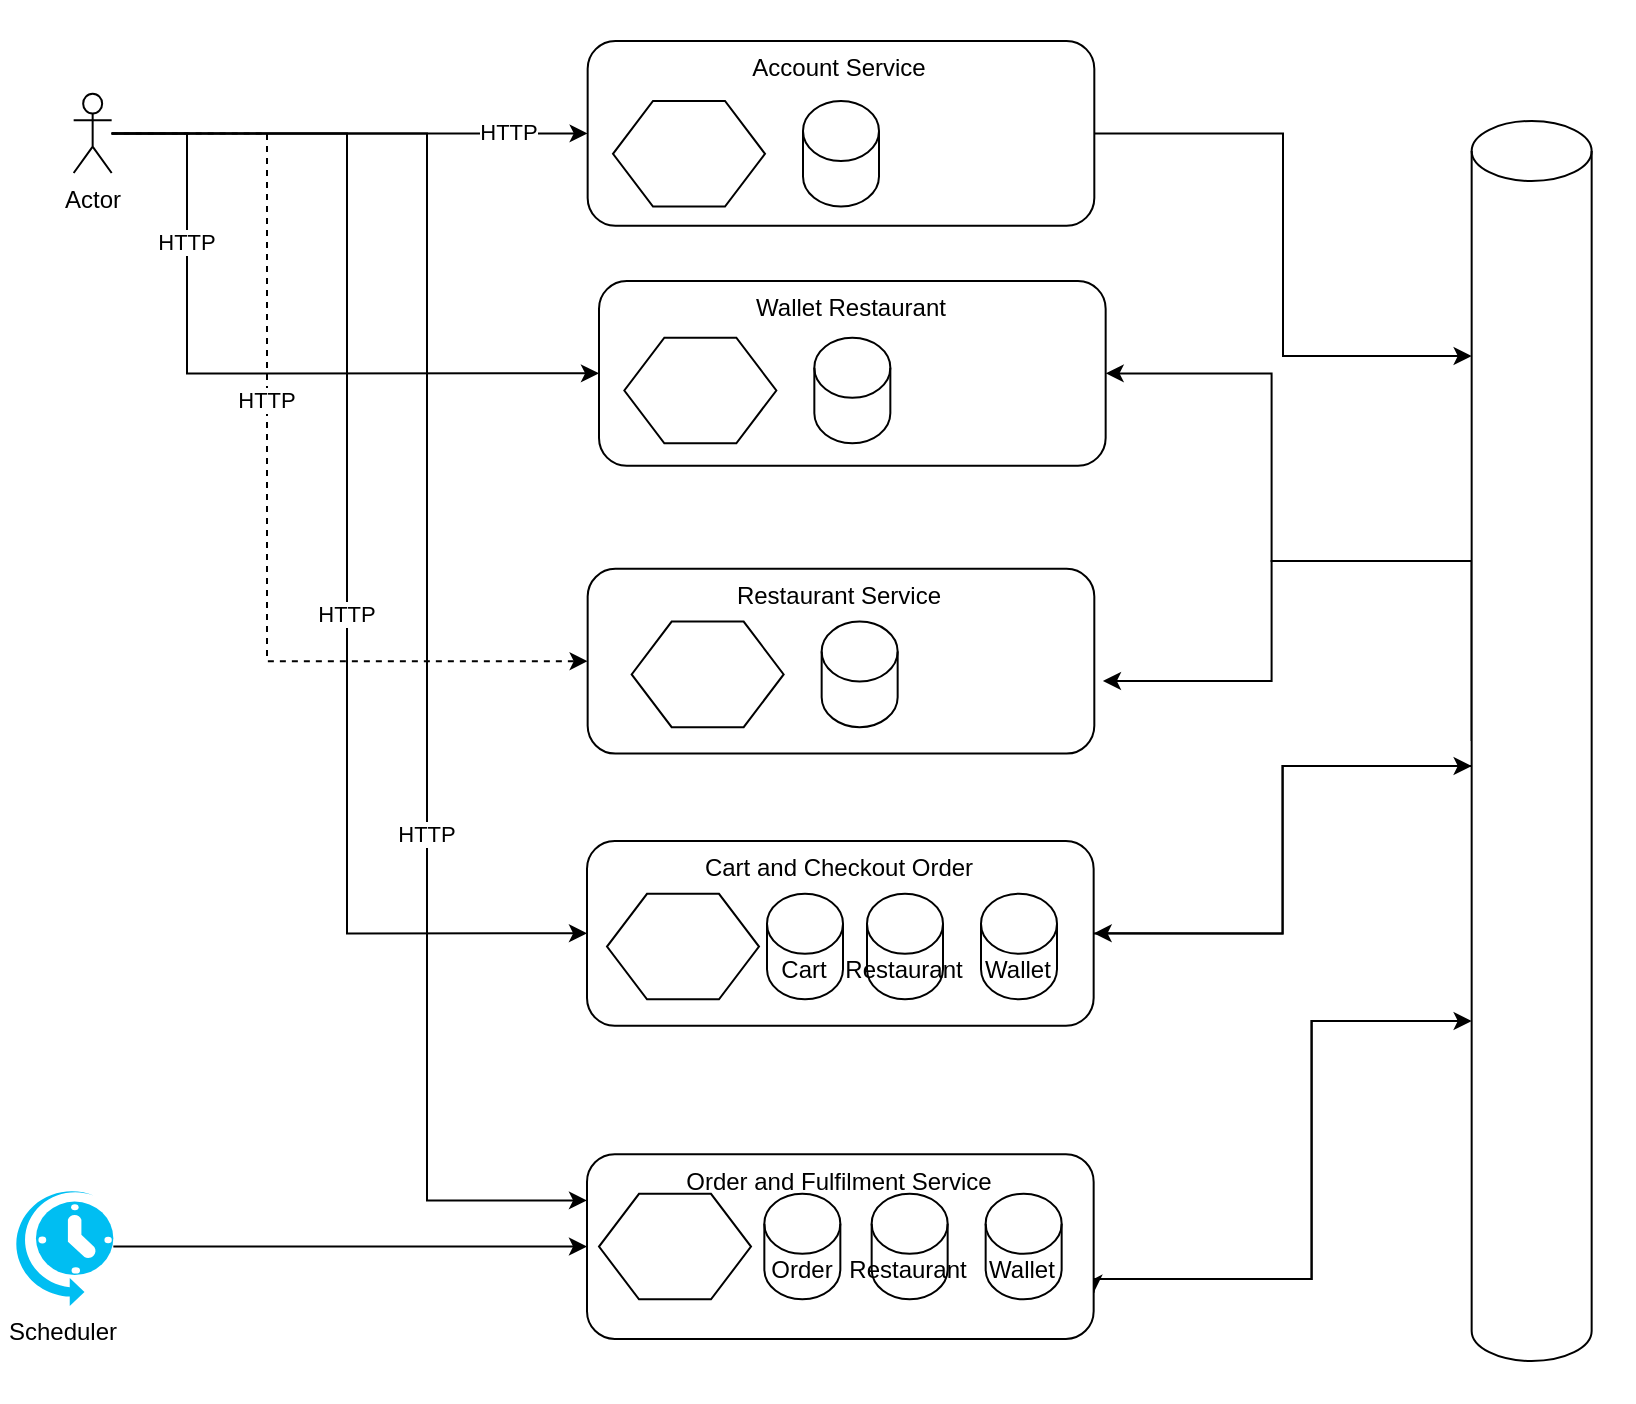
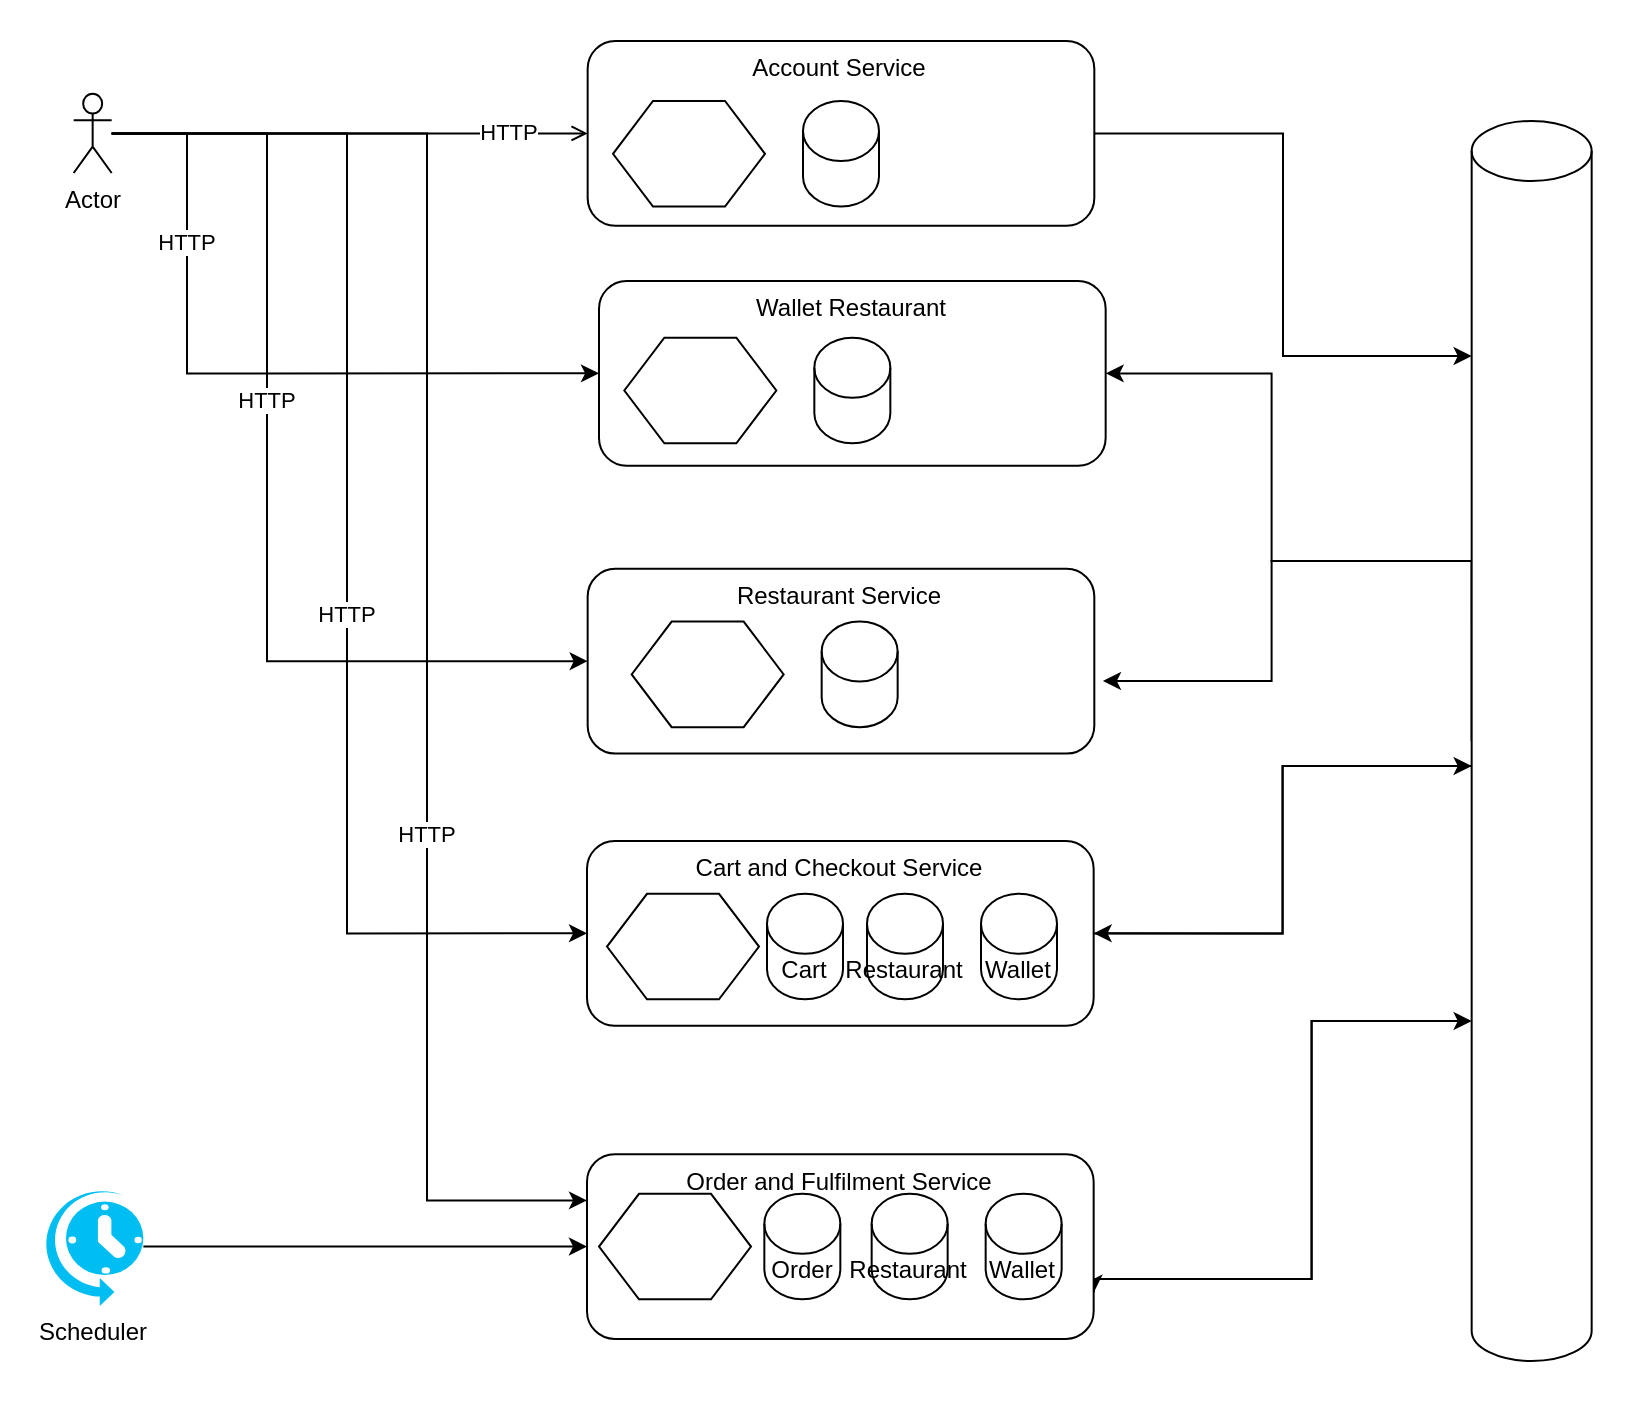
(573, 133) -> (575, 133)
(267, 574) -> (267, 574)
(840, 869) -> (840, 869)
(63, 1247) -> (93, 1247)
